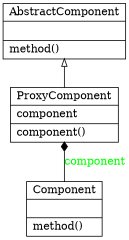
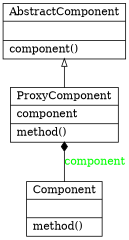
(34, 49) -> (44, 49)
(51, 133) -> (42, 133)
